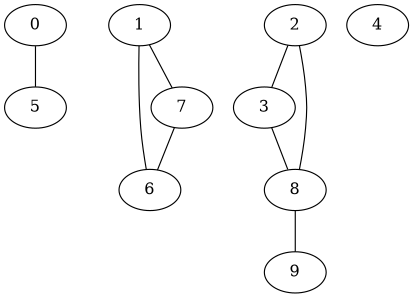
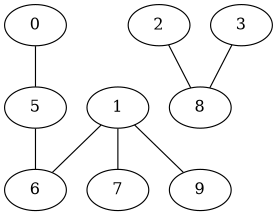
(378, 25) -> none
(280, 66) -> none
(166, 149) -> (35, 149)
(295, 231) -> (159, 149)
